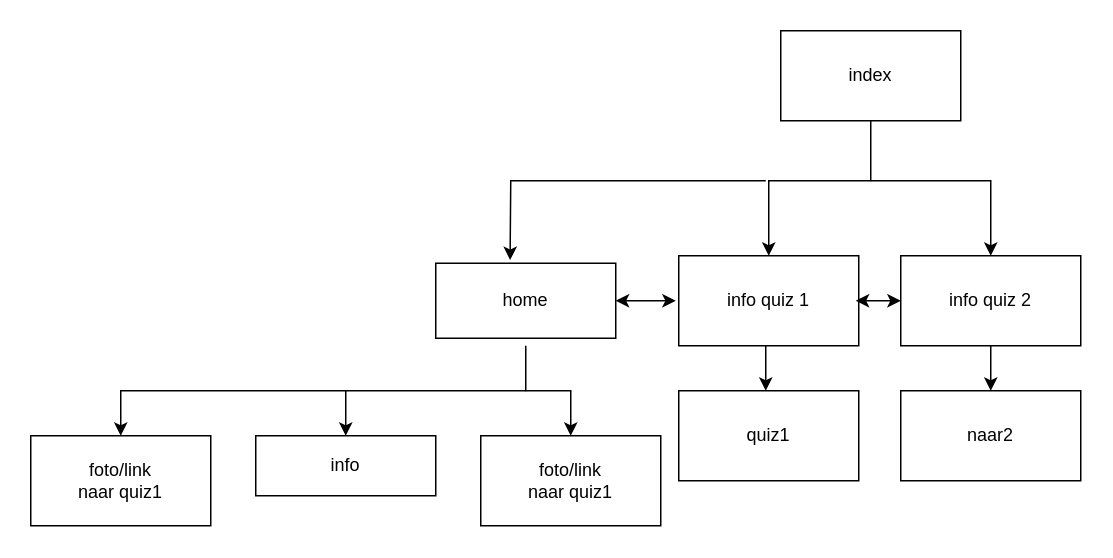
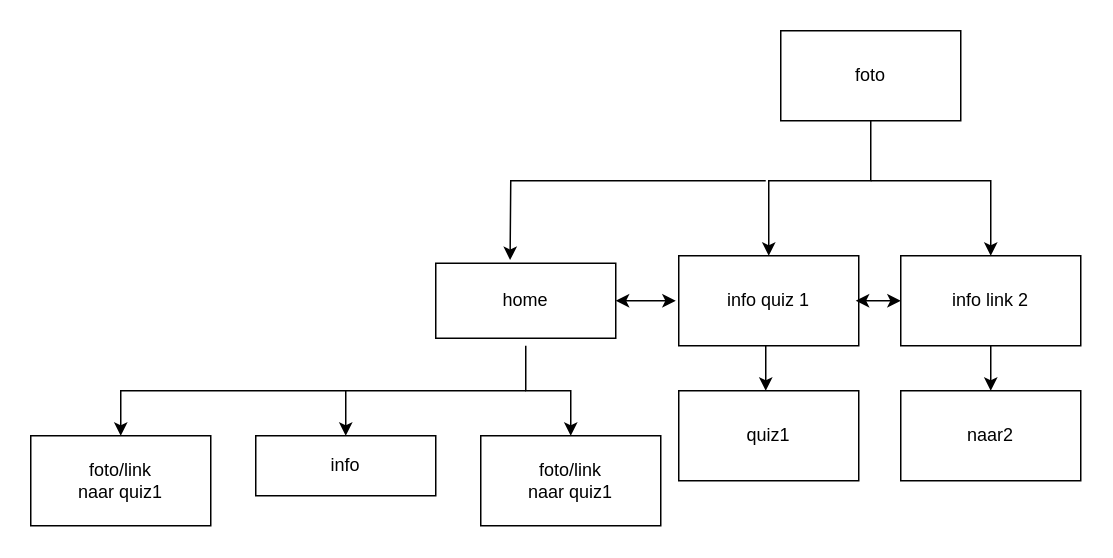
(871, 76) -> (871, 76)
(991, 301) -> (991, 301)
